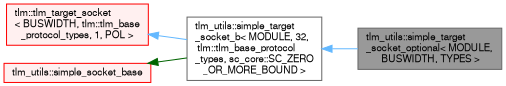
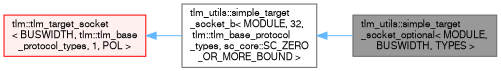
(77, 73) -> none
